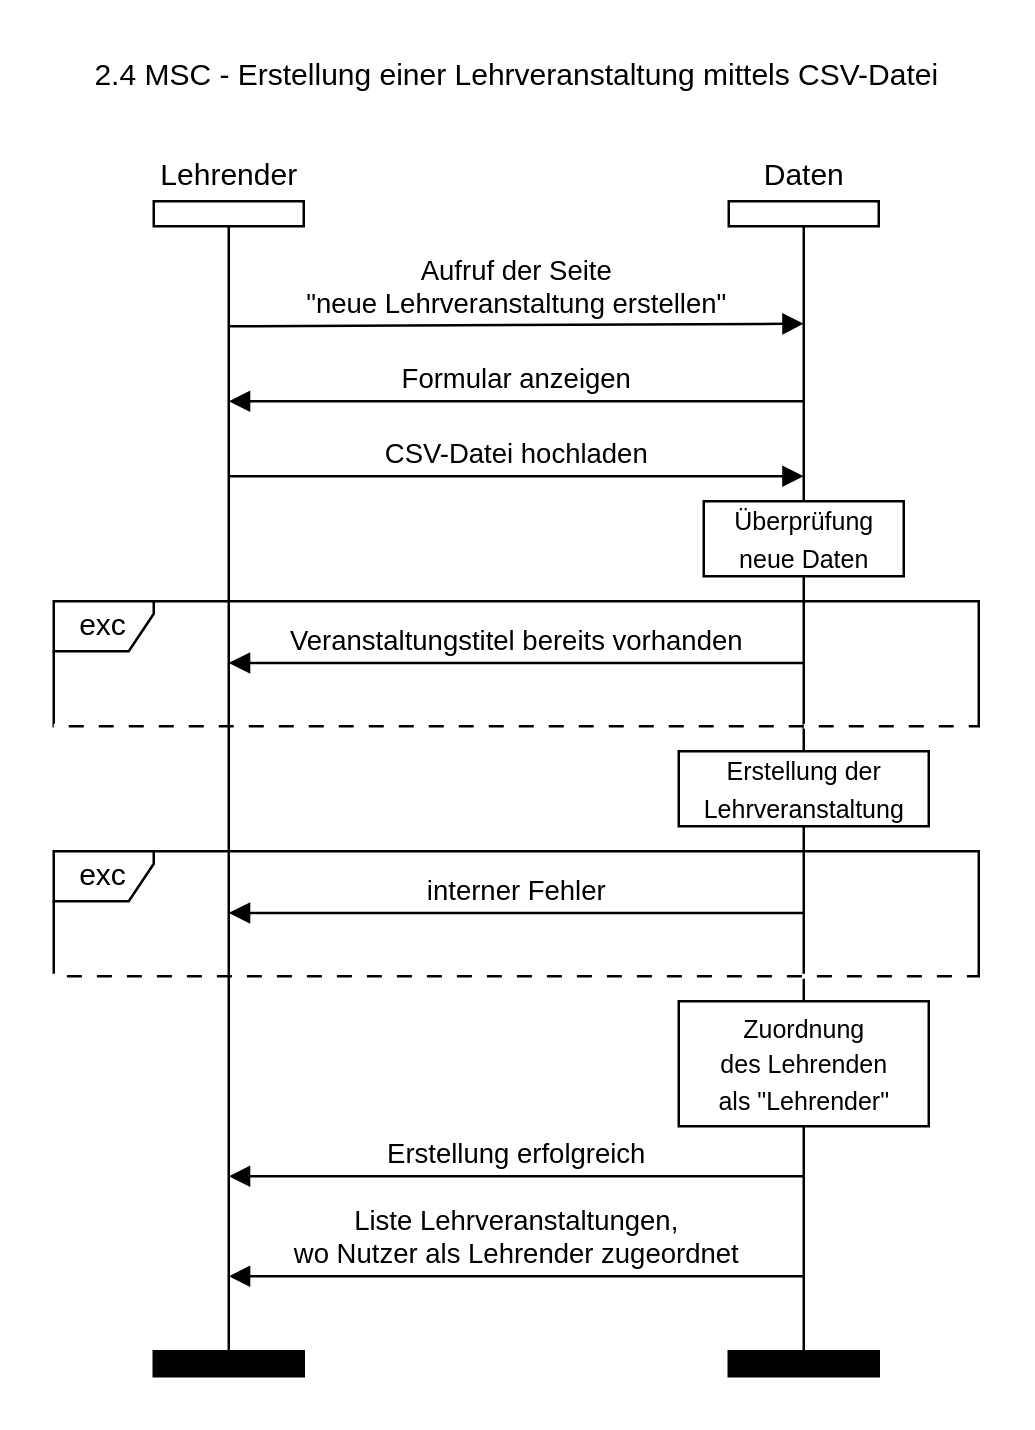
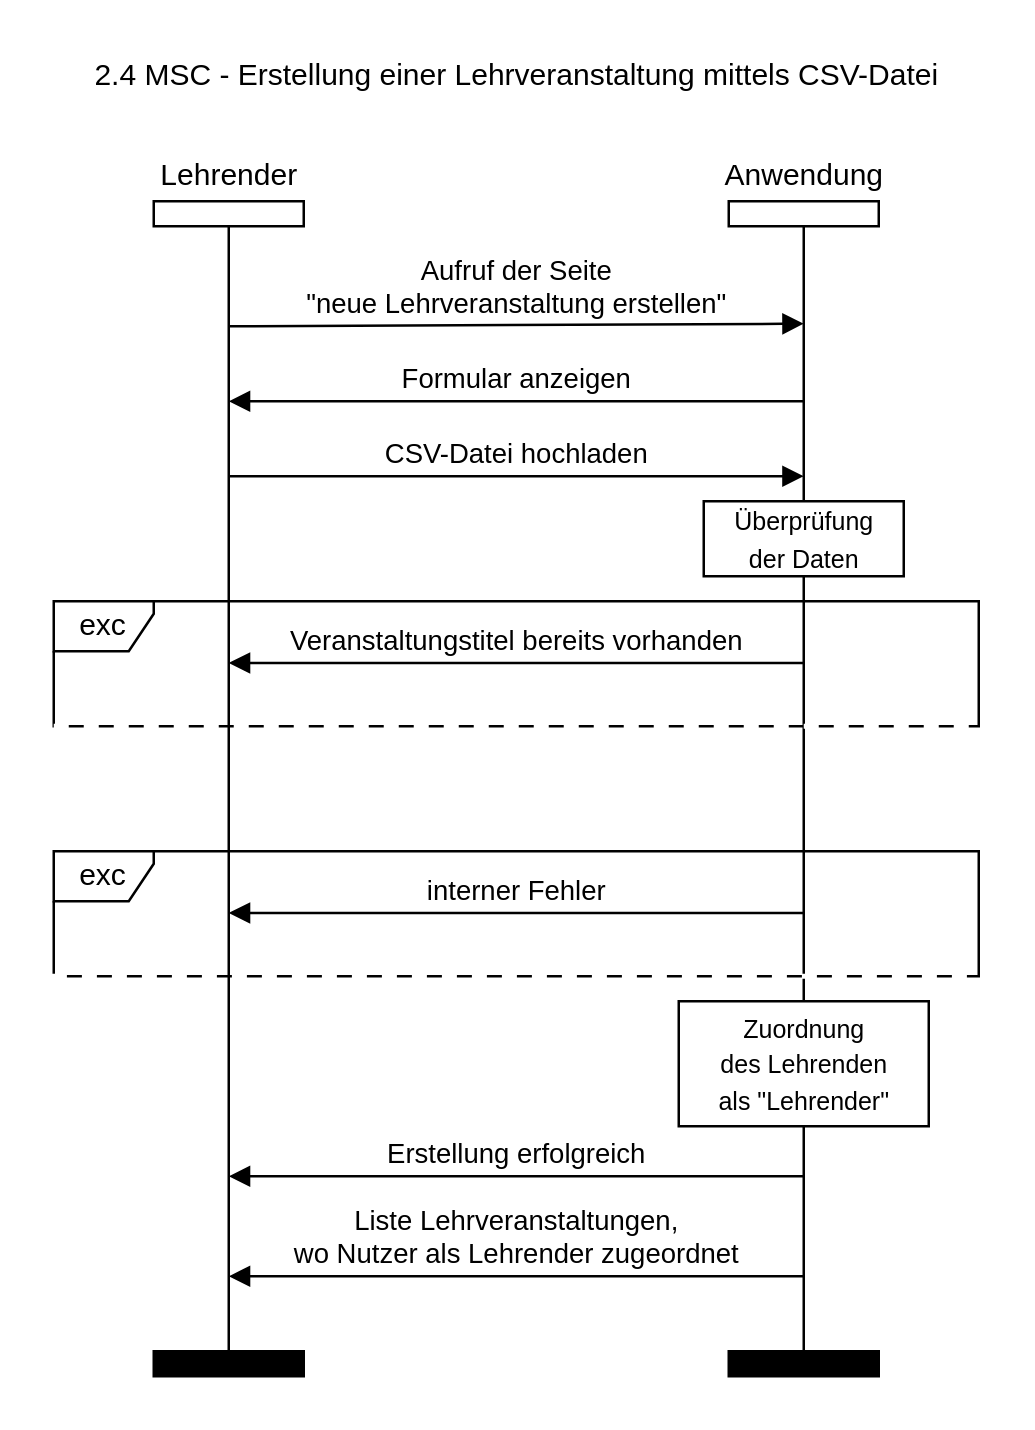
(805, 176) -> (805, 176)
(805, 539) -> (805, 539)
(804, 789) -> none
